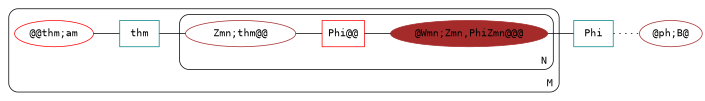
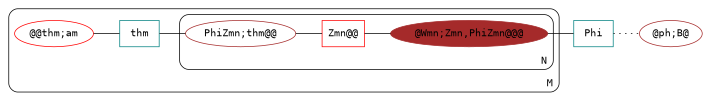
(241, 34) -> (241, 34)
(343, 34) -> (343, 34)
